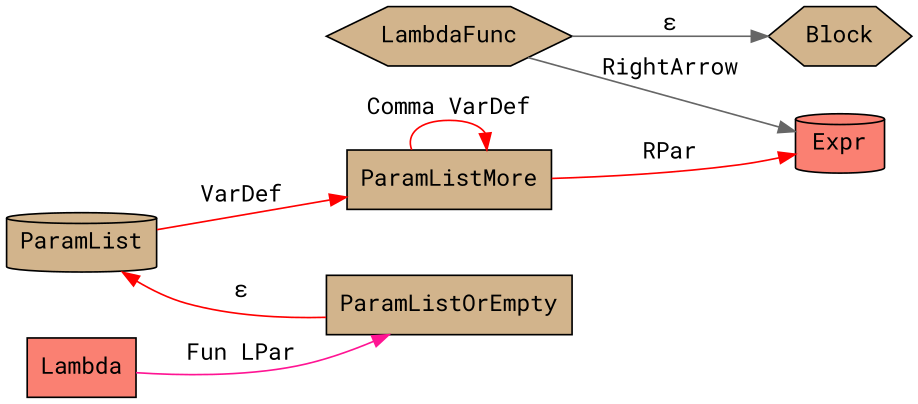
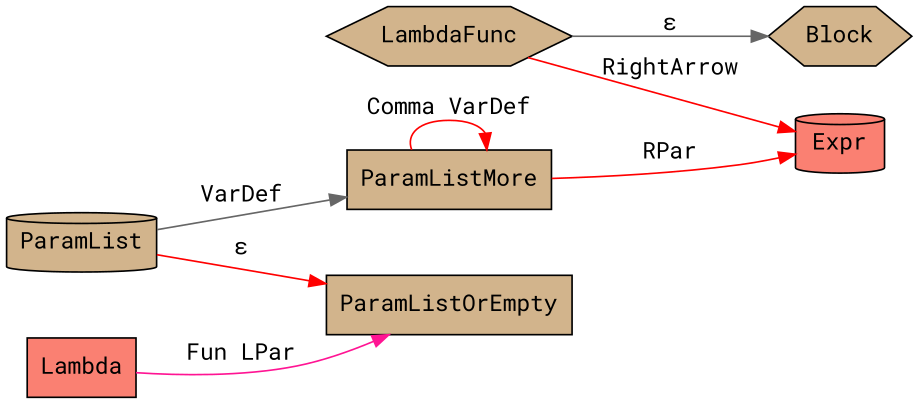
(653, 92) -> (653, 92)
(243, 215) -> (243, 215)
(229, 312) -> (233, 268)
